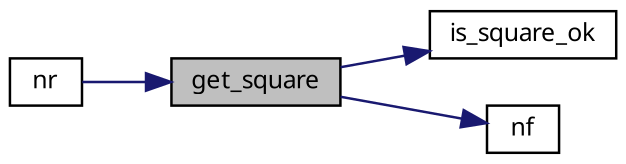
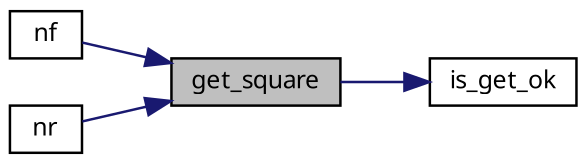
(523, 35) -> (503, 82)
(401, 108) -> (114, 50)
